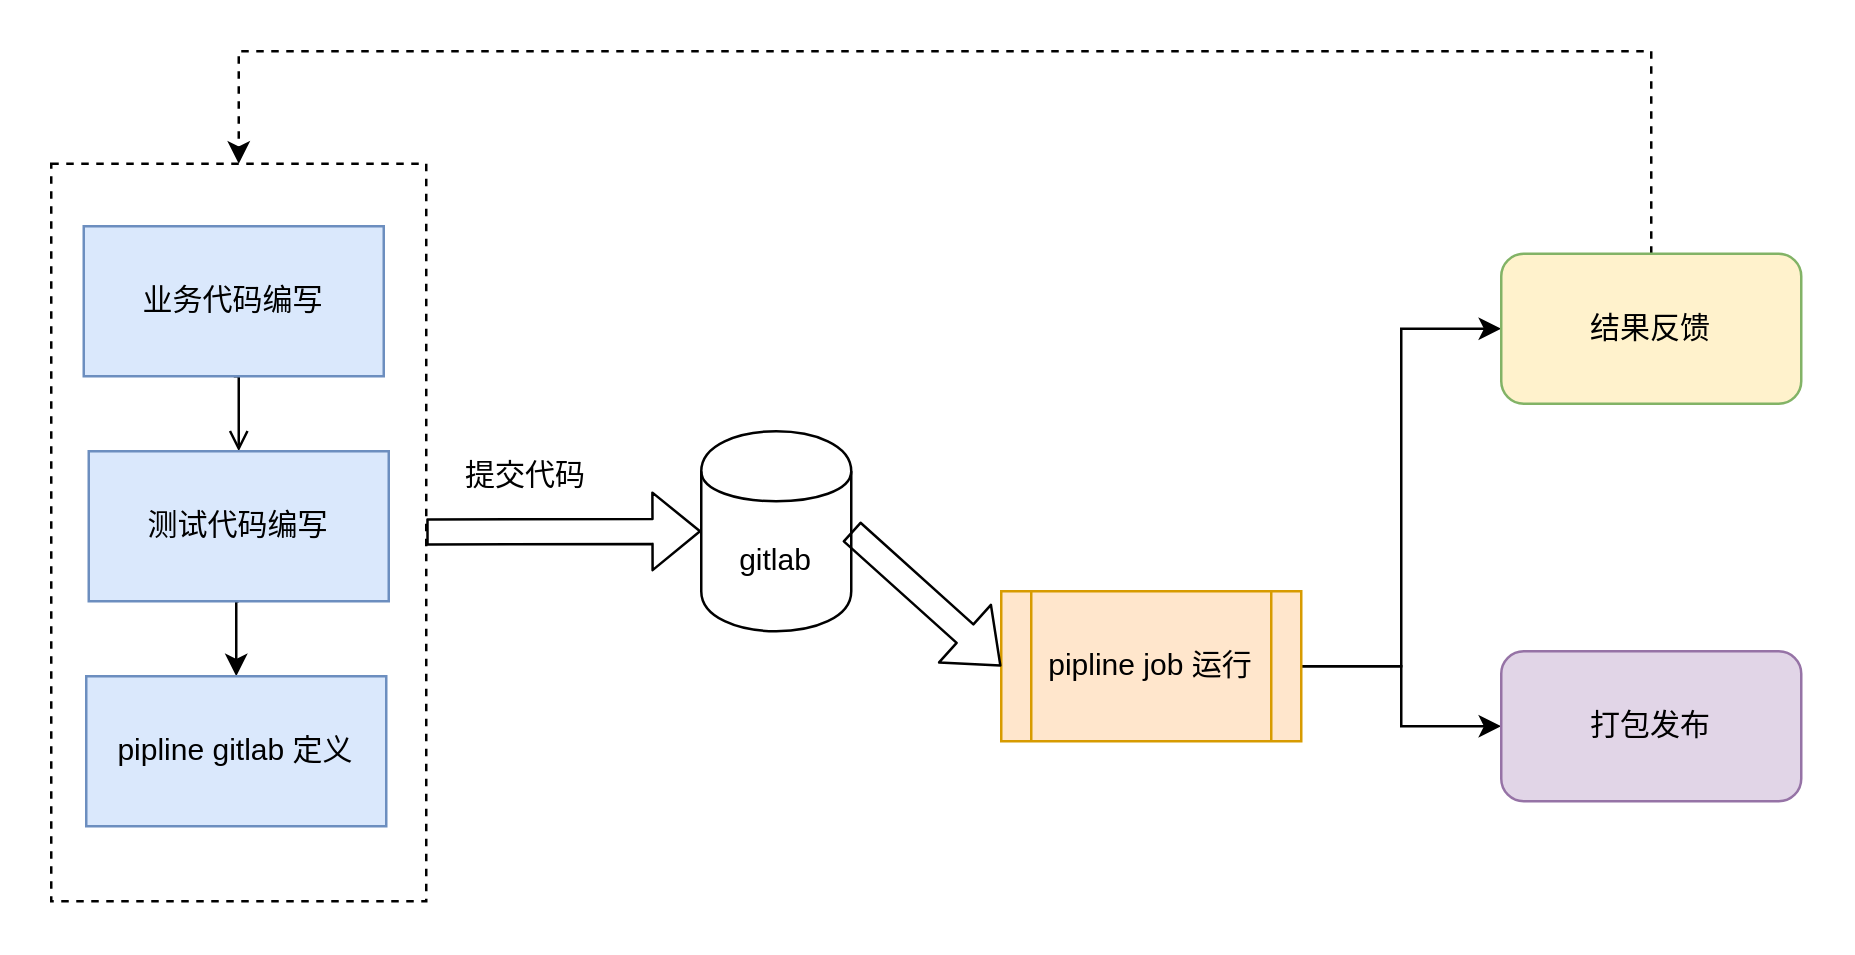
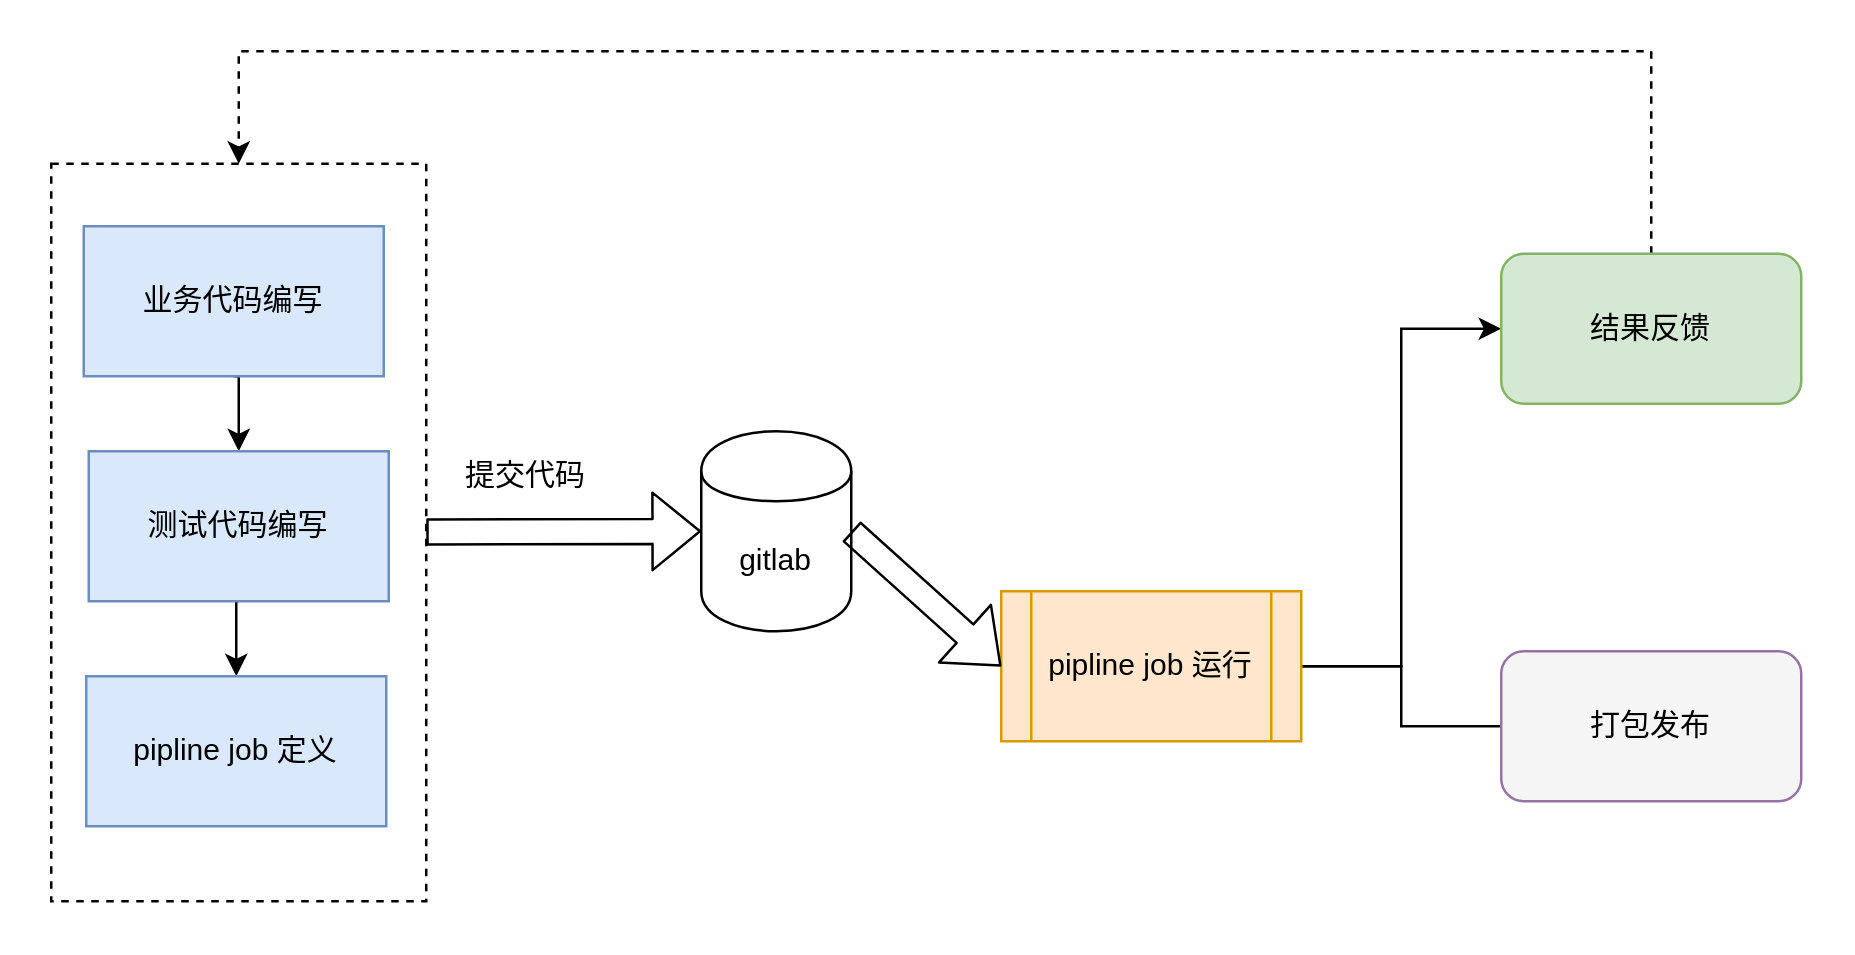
(1651, 329) -> (1651, 329)
(239, 437) -> (239, 433)
(1483, 726) -> (1490, 726)
(1651, 726) -> (1651, 726)
(236, 751) -> (236, 751)
